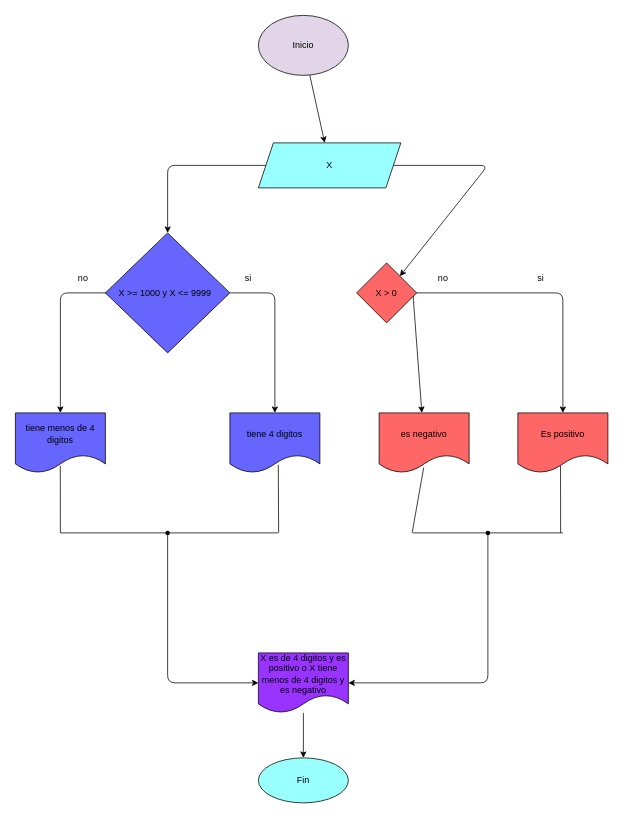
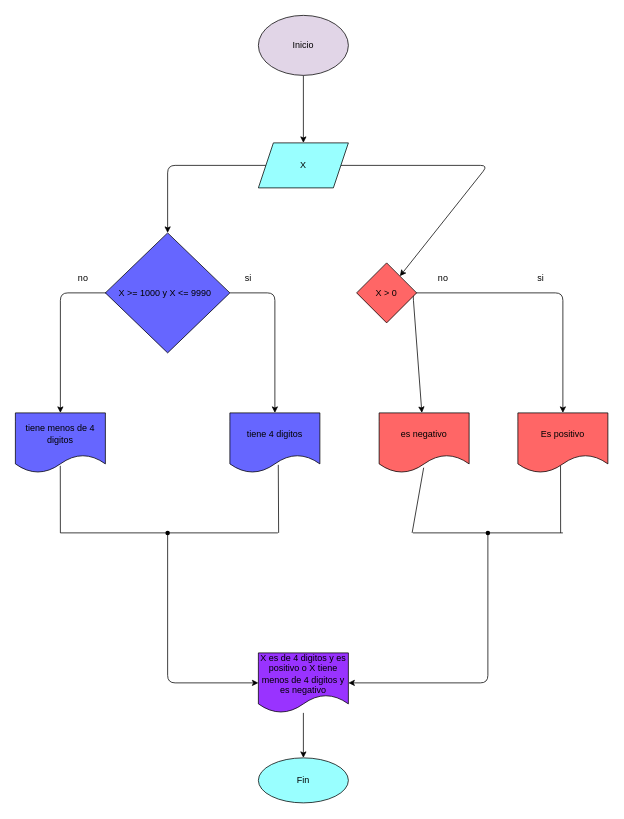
(330, 165) -> (303, 165)
(168, 293) -> (168, 293)
